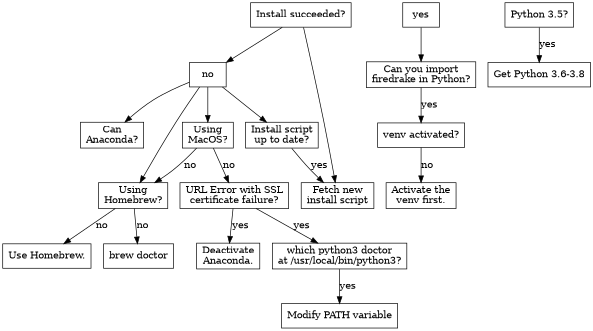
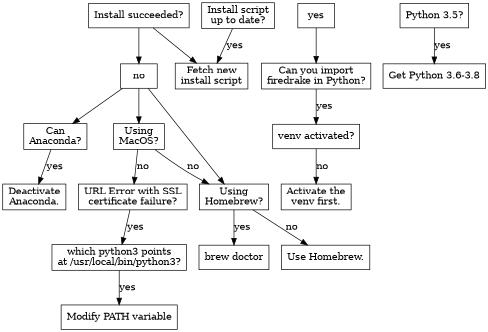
(242, 102) -> none
(232, 222) -> (46, 163)
(143, 226) -> (242, 227)
(340, 256) -> (119, 257)
